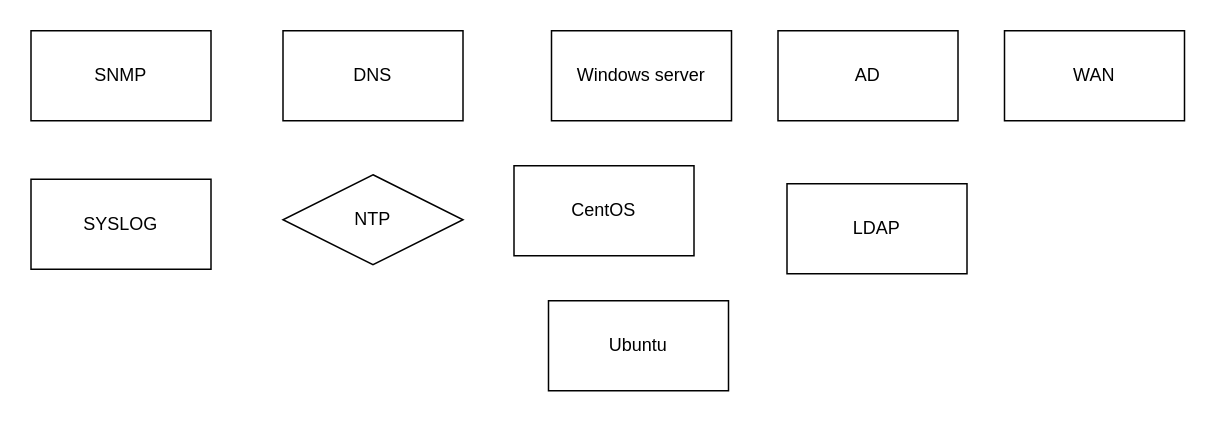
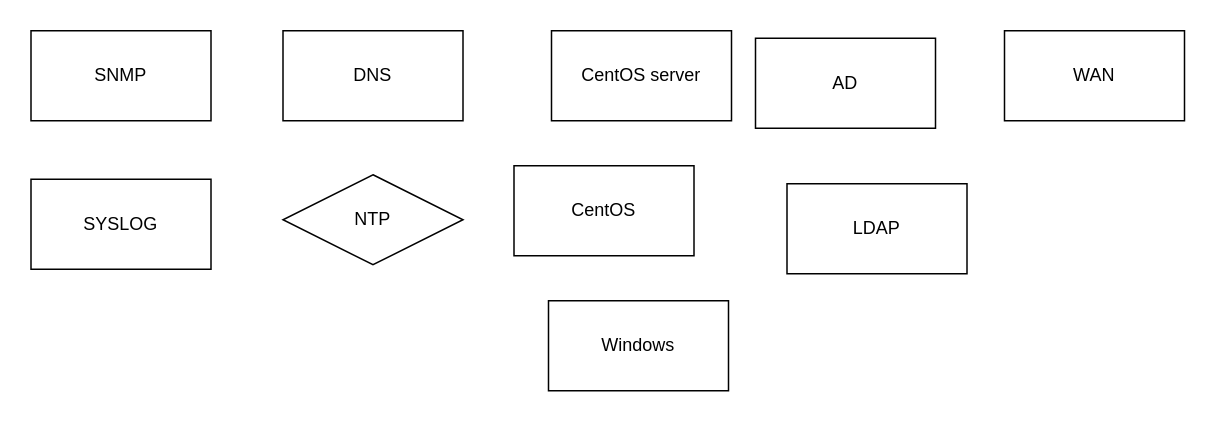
(641, 76) -> (641, 76)
(868, 76) -> (845, 83)
(638, 346) -> (638, 346)
